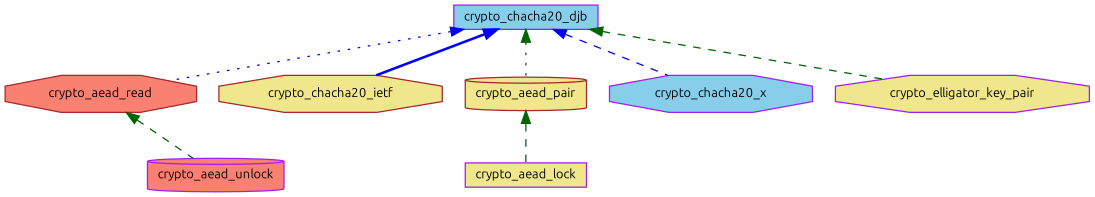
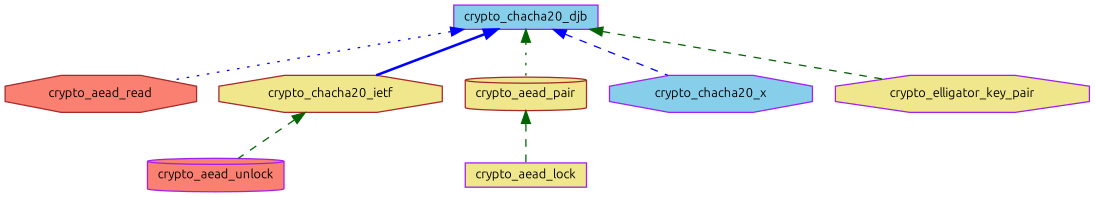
(165, 139) -> (266, 139)
